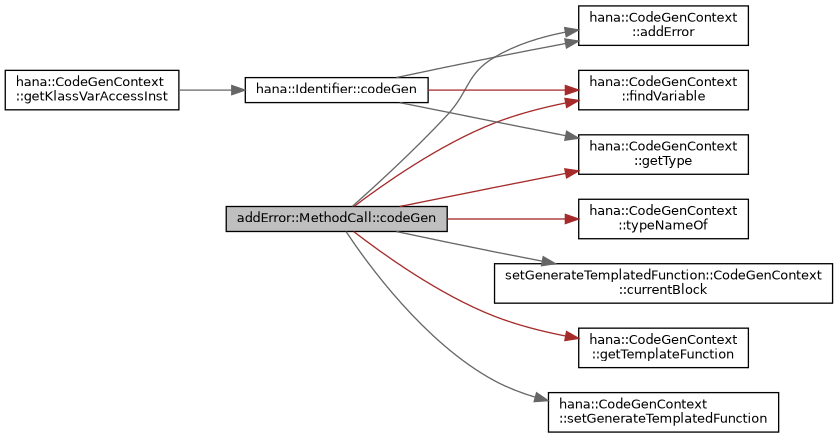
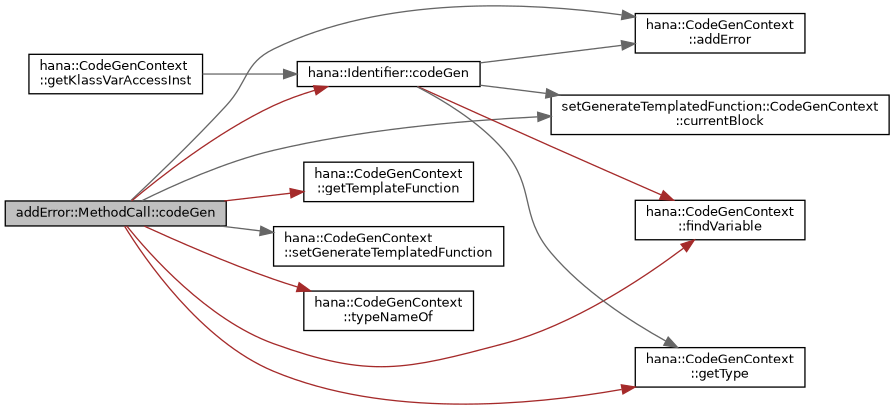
none -> (513, 89)
none -> (218, 137)
